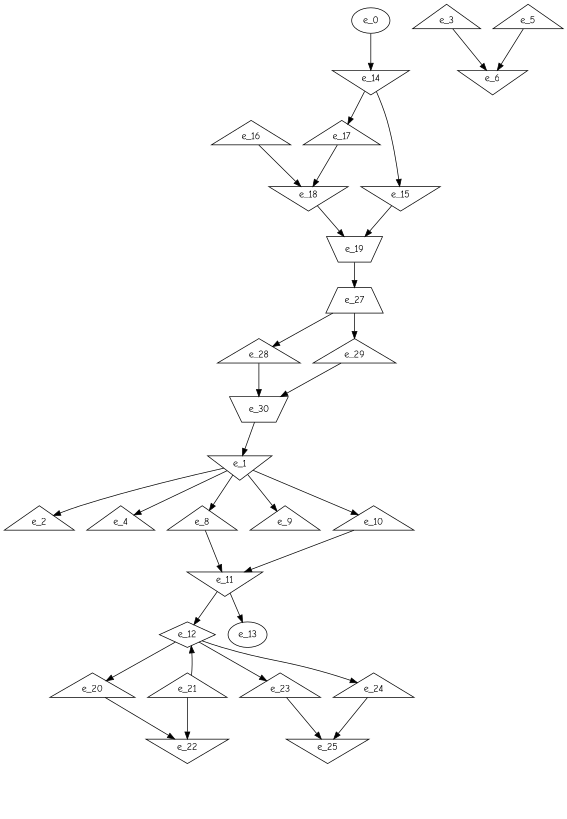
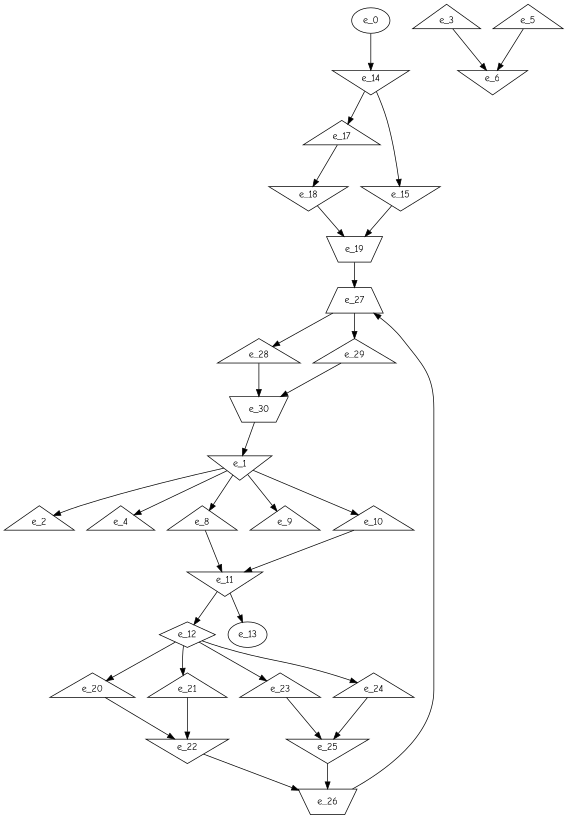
(251, 137) -> none
(192, 664) -> (183, 657)
none -> (328, 802)
